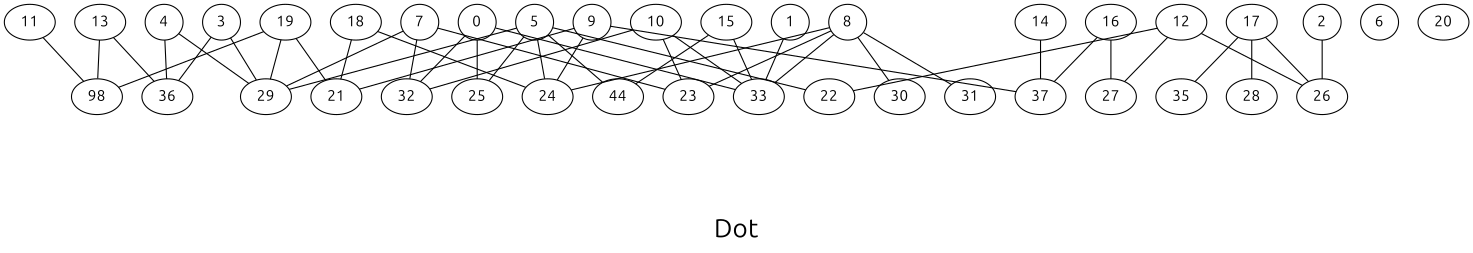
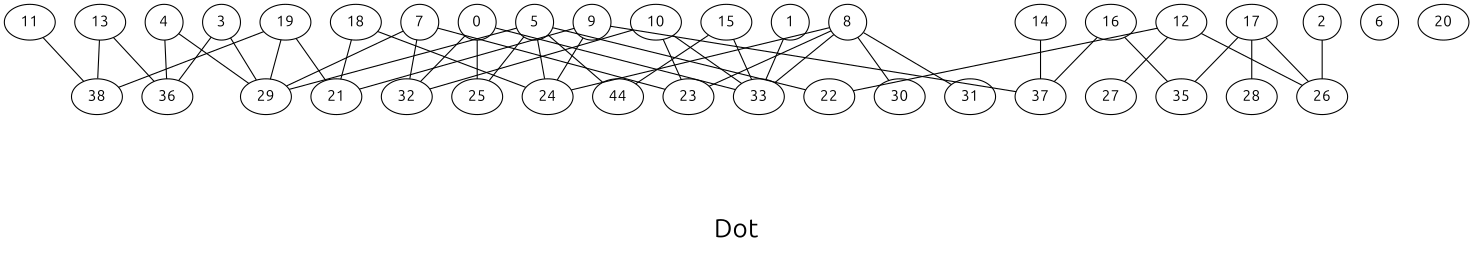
(1111, 59) -> (1141, 54)
(97, 97) -> (97, 97)
